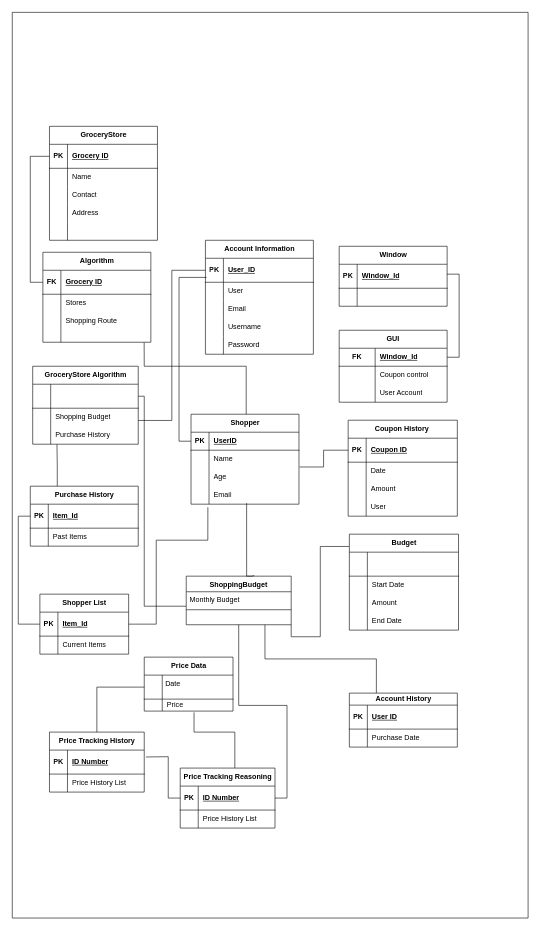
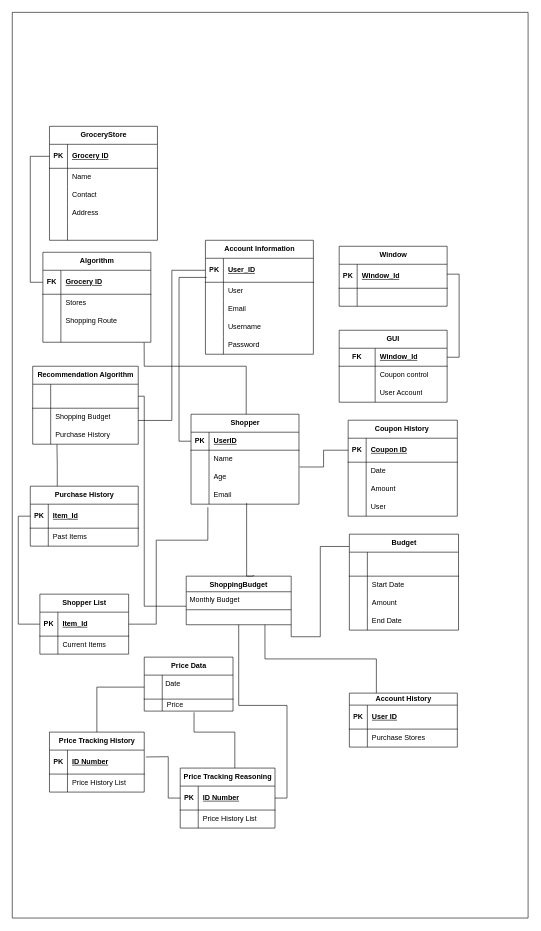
(86, 375) -> (86, 375)
(398, 738) -> (402, 738)
